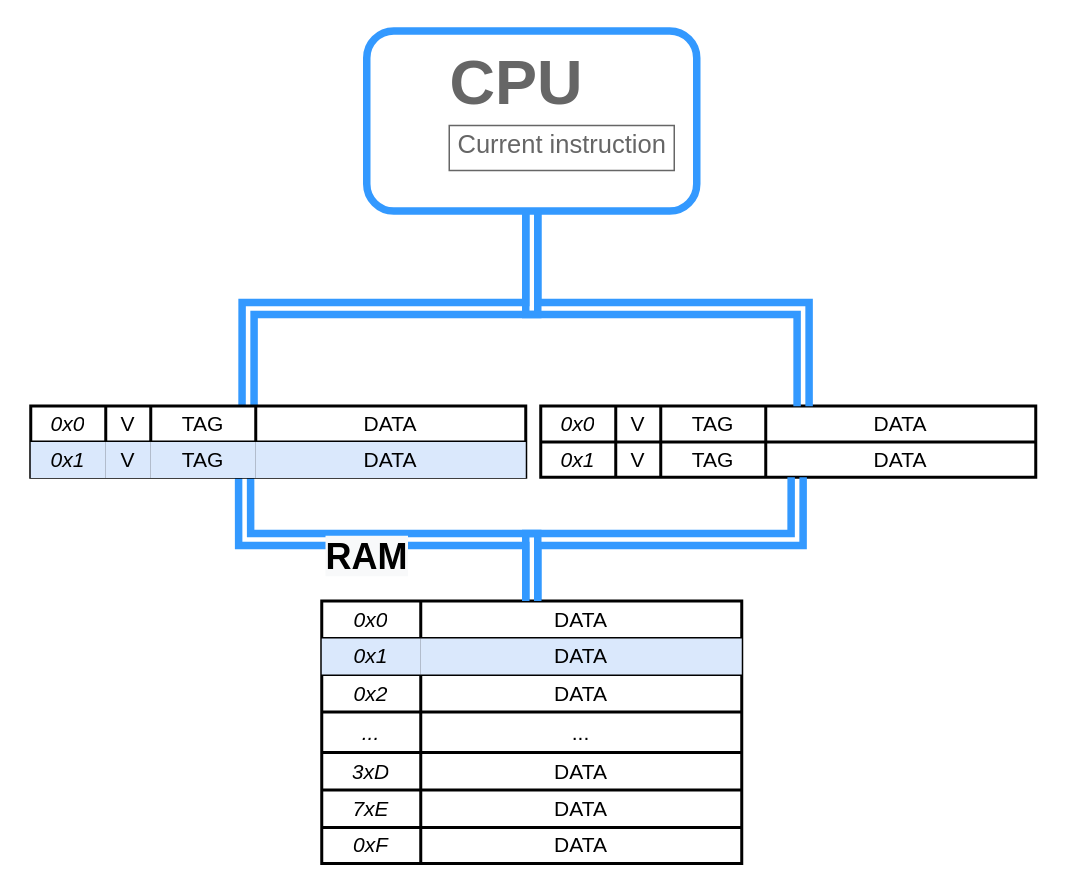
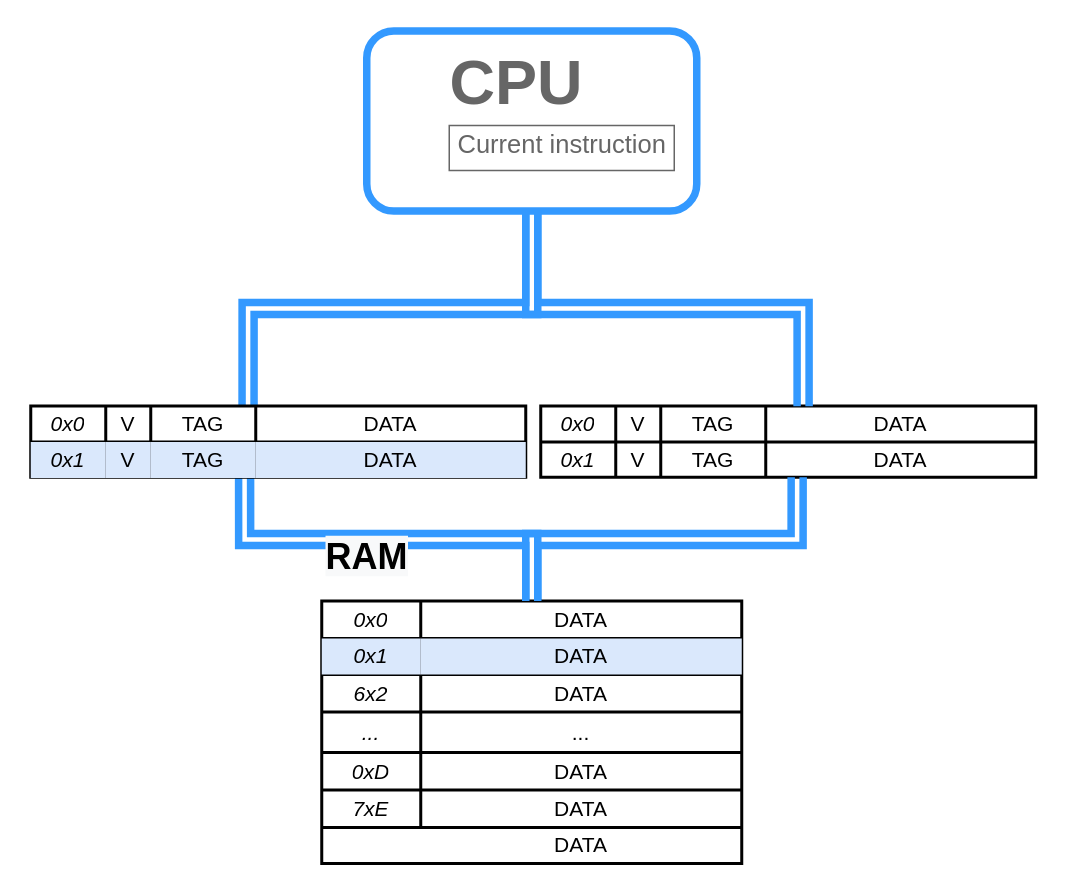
(371, 694) -> (371, 694)
(371, 772) -> (371, 772)
(371, 845) -> none
